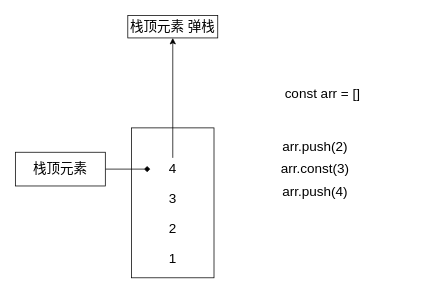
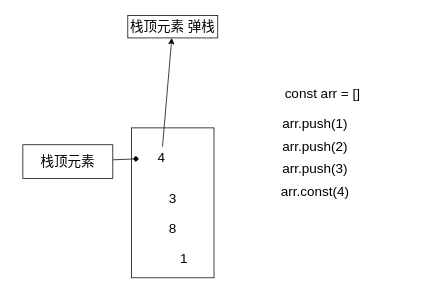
none -> (315, 124)
(60, 169) -> (68, 162)
(173, 169) -> (162, 158)
(315, 169) -> (315, 169)
(315, 192) -> (315, 192)
(173, 229) -> (173, 229)
(173, 259) -> (184, 259)
